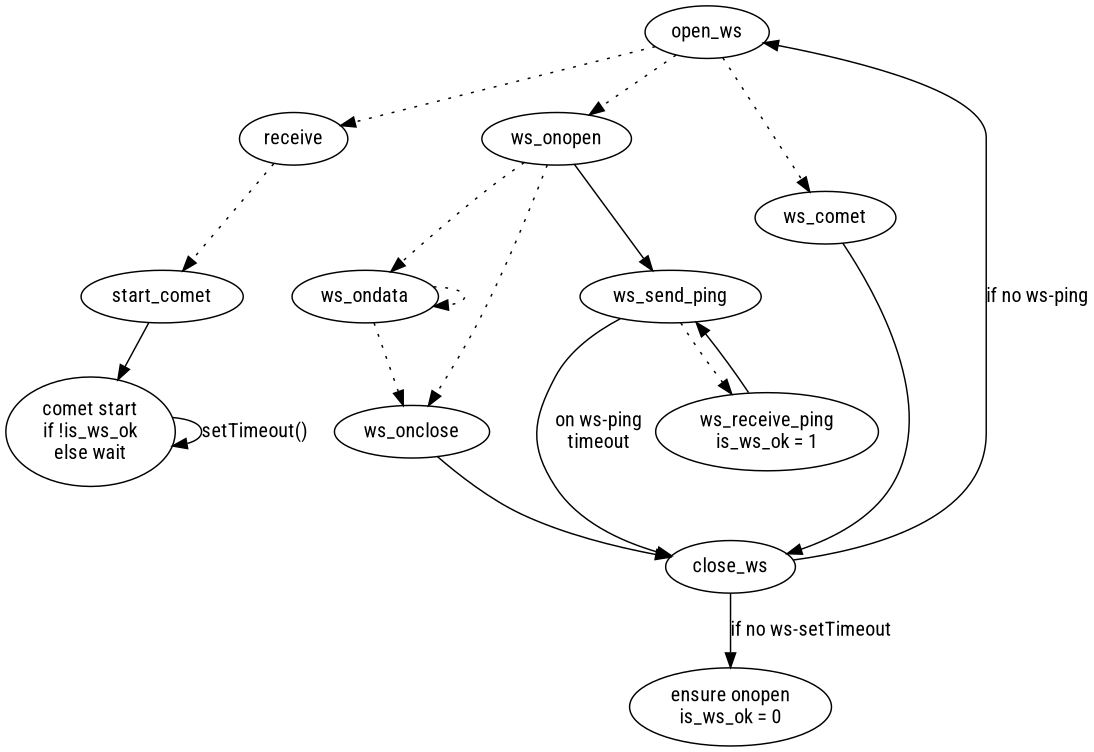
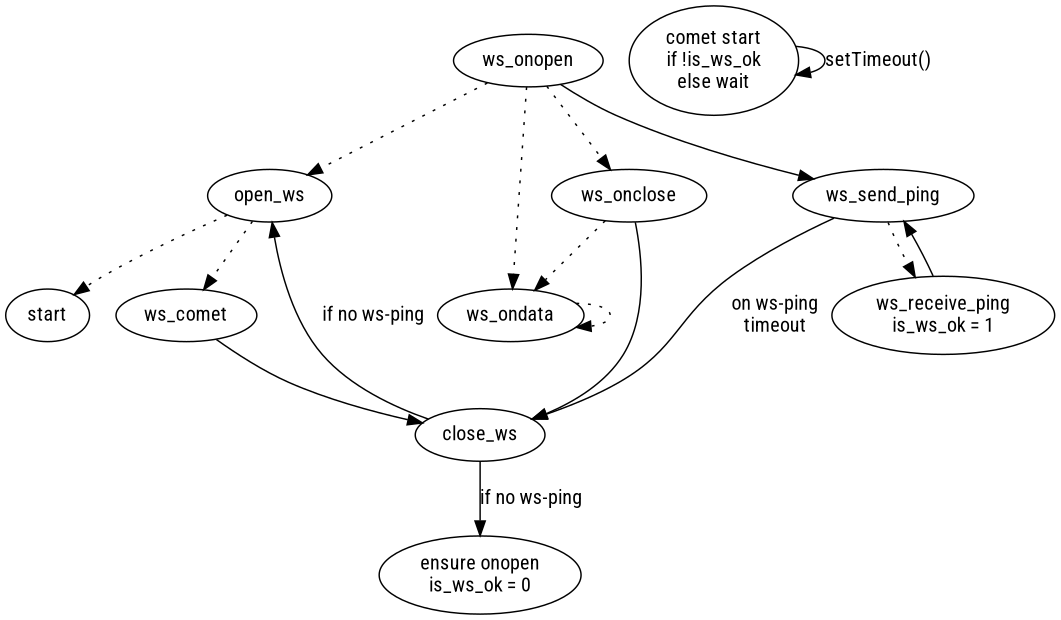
(639, 81) -> (404, 126)
(294, 139) -> (48, 315)
(162, 297) -> none
(386, 357) -> (575, 250)
(812, 630) -> (531, 499)
